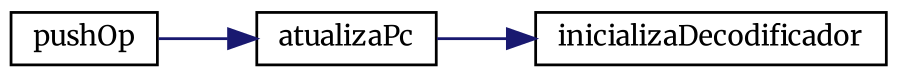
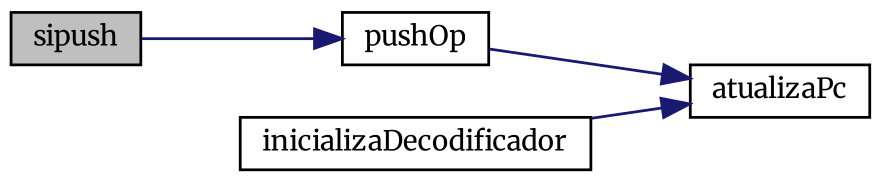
none -> (76, 39)
(472, 39) -> (627, 113)
